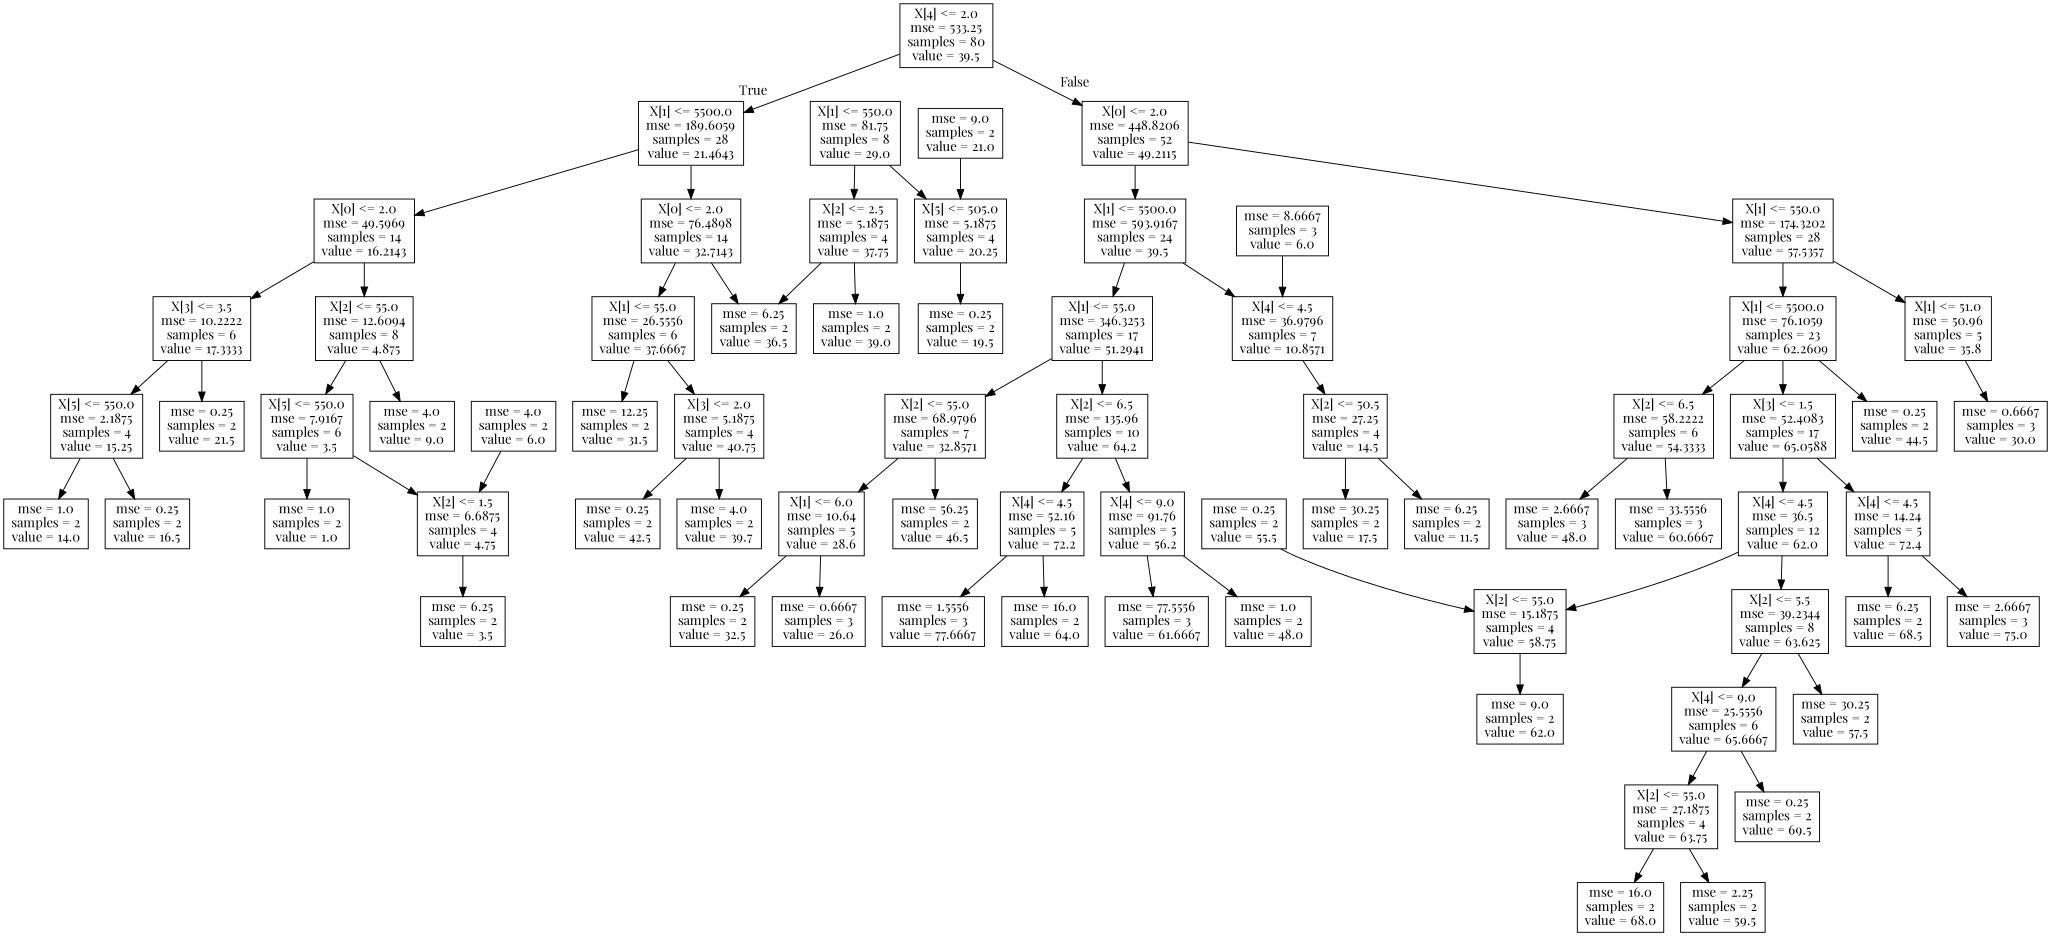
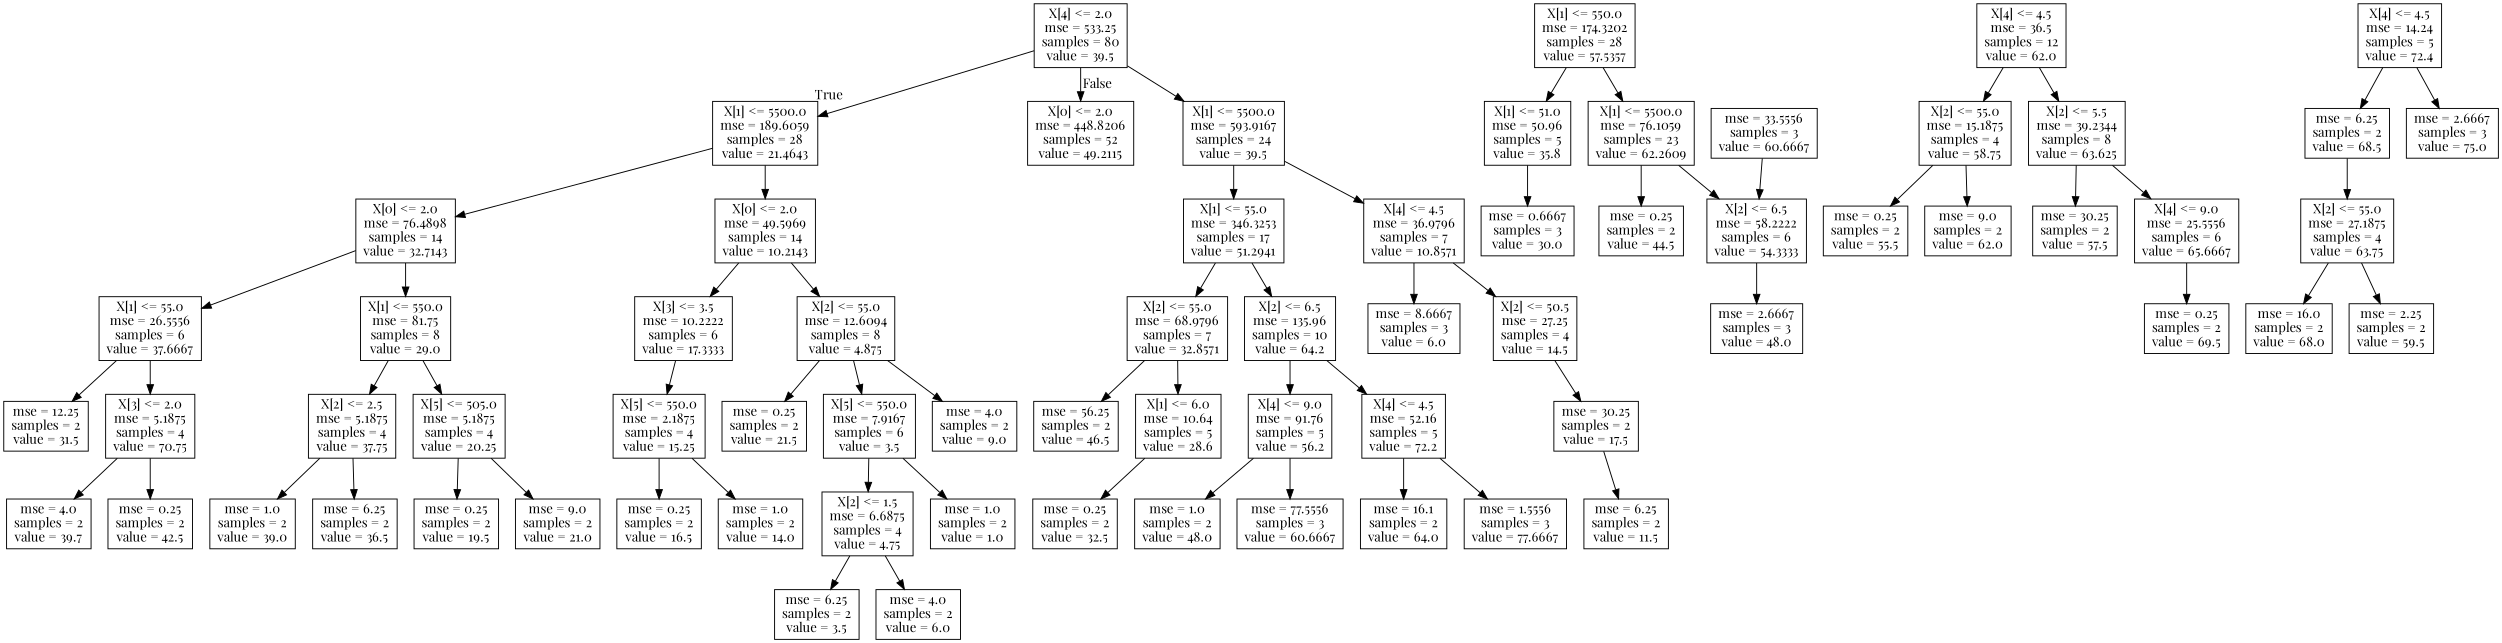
(960, 174) -> (509, 475)
(1135, 177) -> (1152, 81)
(1456, 182) -> none
(364, 231) -> (765, 231)
(1283, 272) -> (1414, 279)
(722, 279) -> (406, 275)
(202, 376) -> (805, 377)
(719, 426) -> (150, 426)
(1783, 426) -> none
(492, 467) -> (892, 568)
(1666, 474) -> (1761, 174)
(1396, 475) -> (1610, 470)
(1371, 584) -> (1915, 182)
(819, 622) -> none
(1045, 622) -> (1404, 524)
(1157, 622) -> (1290, 524)
(1700, 764) -> (2347, 174)
